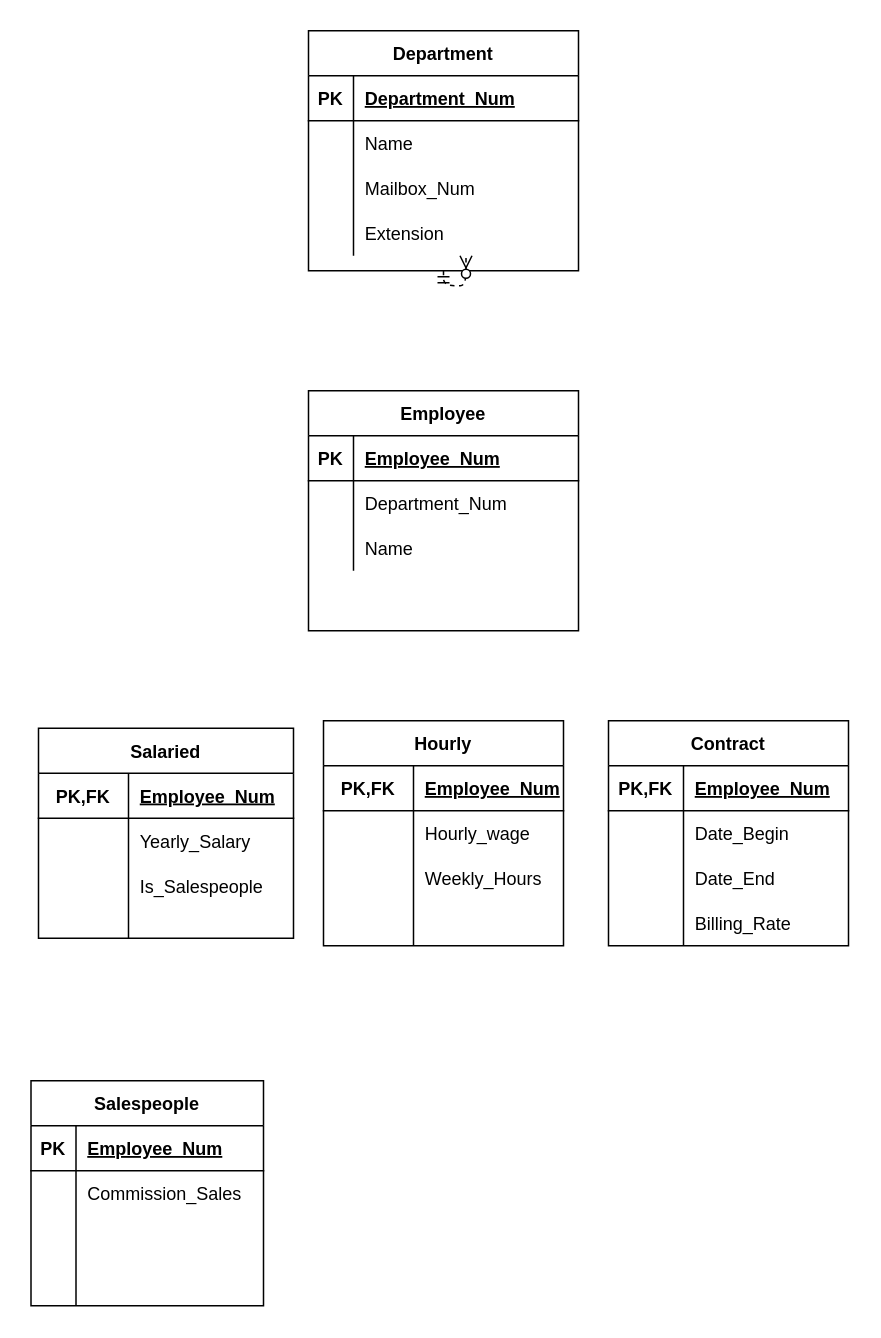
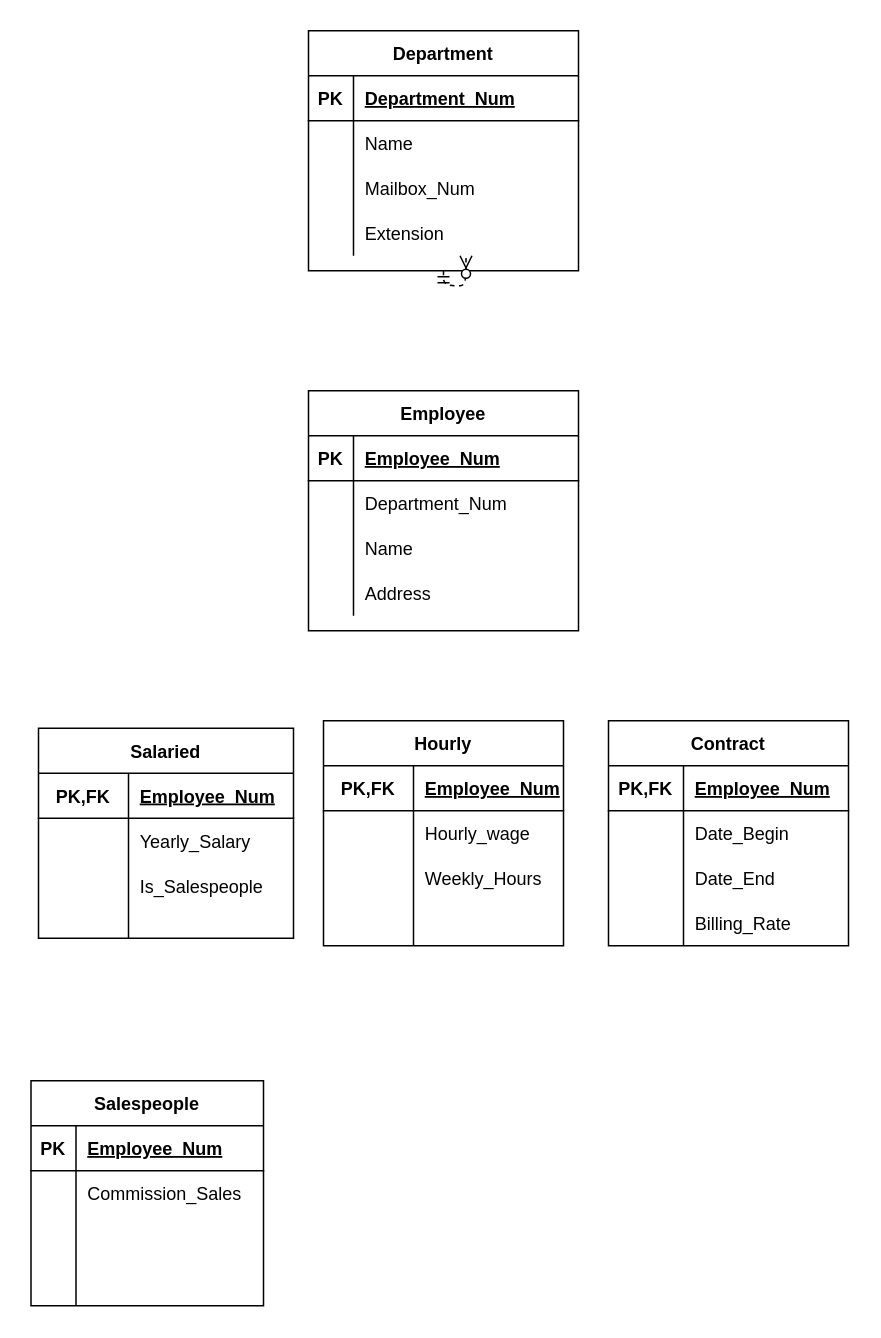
none -> (466, 593)
